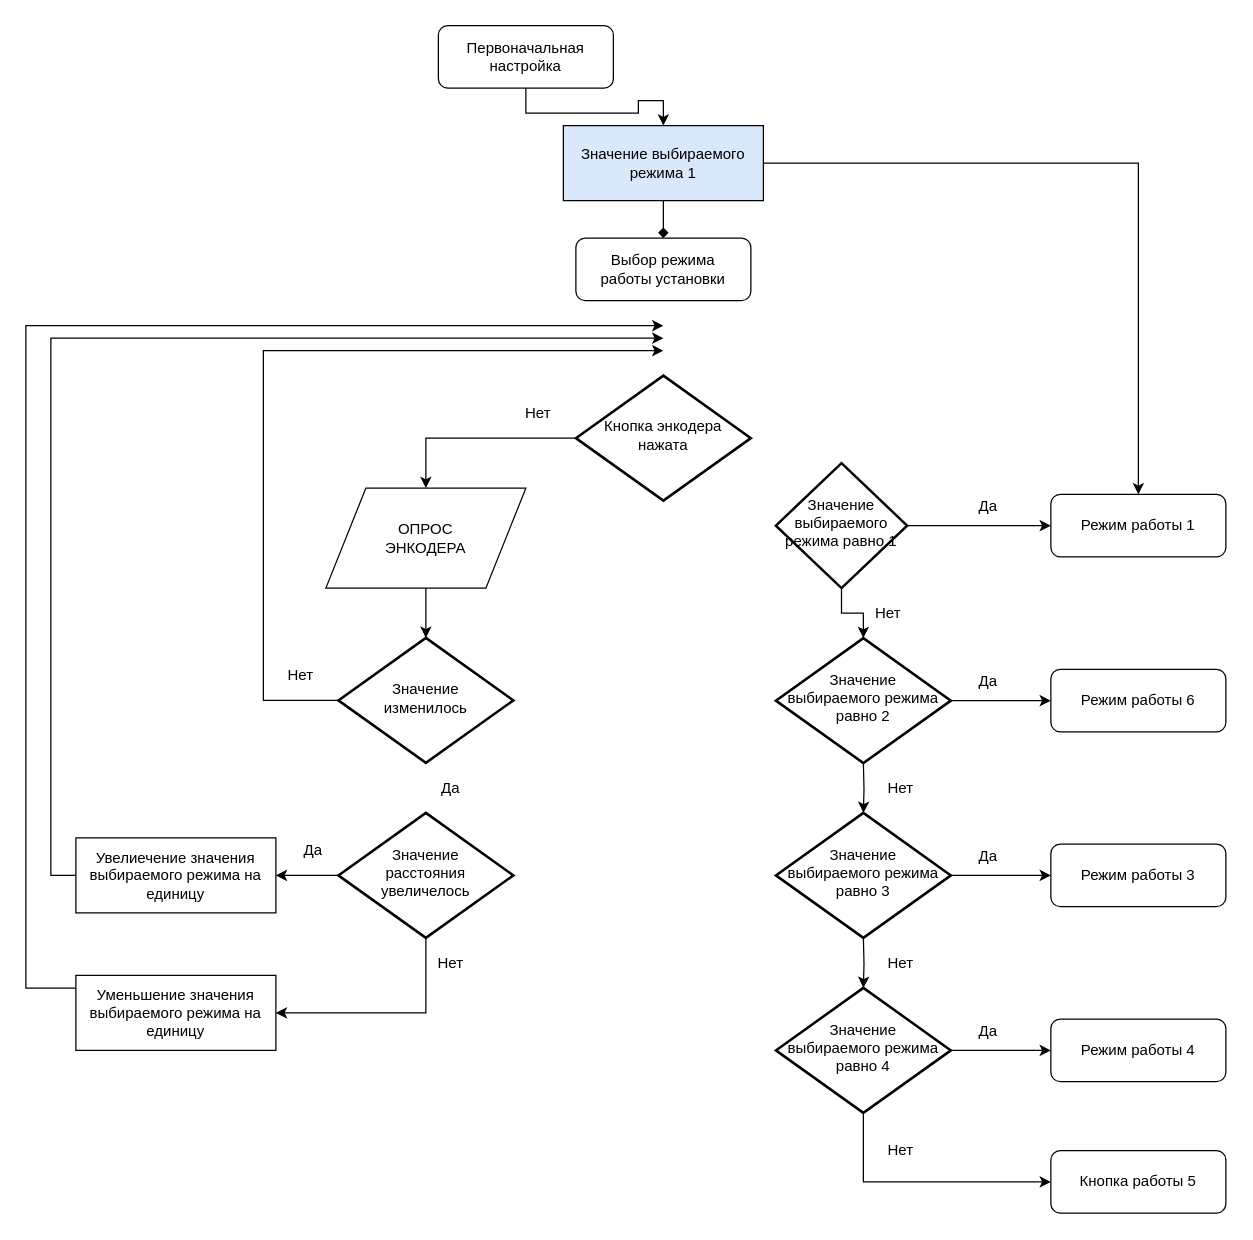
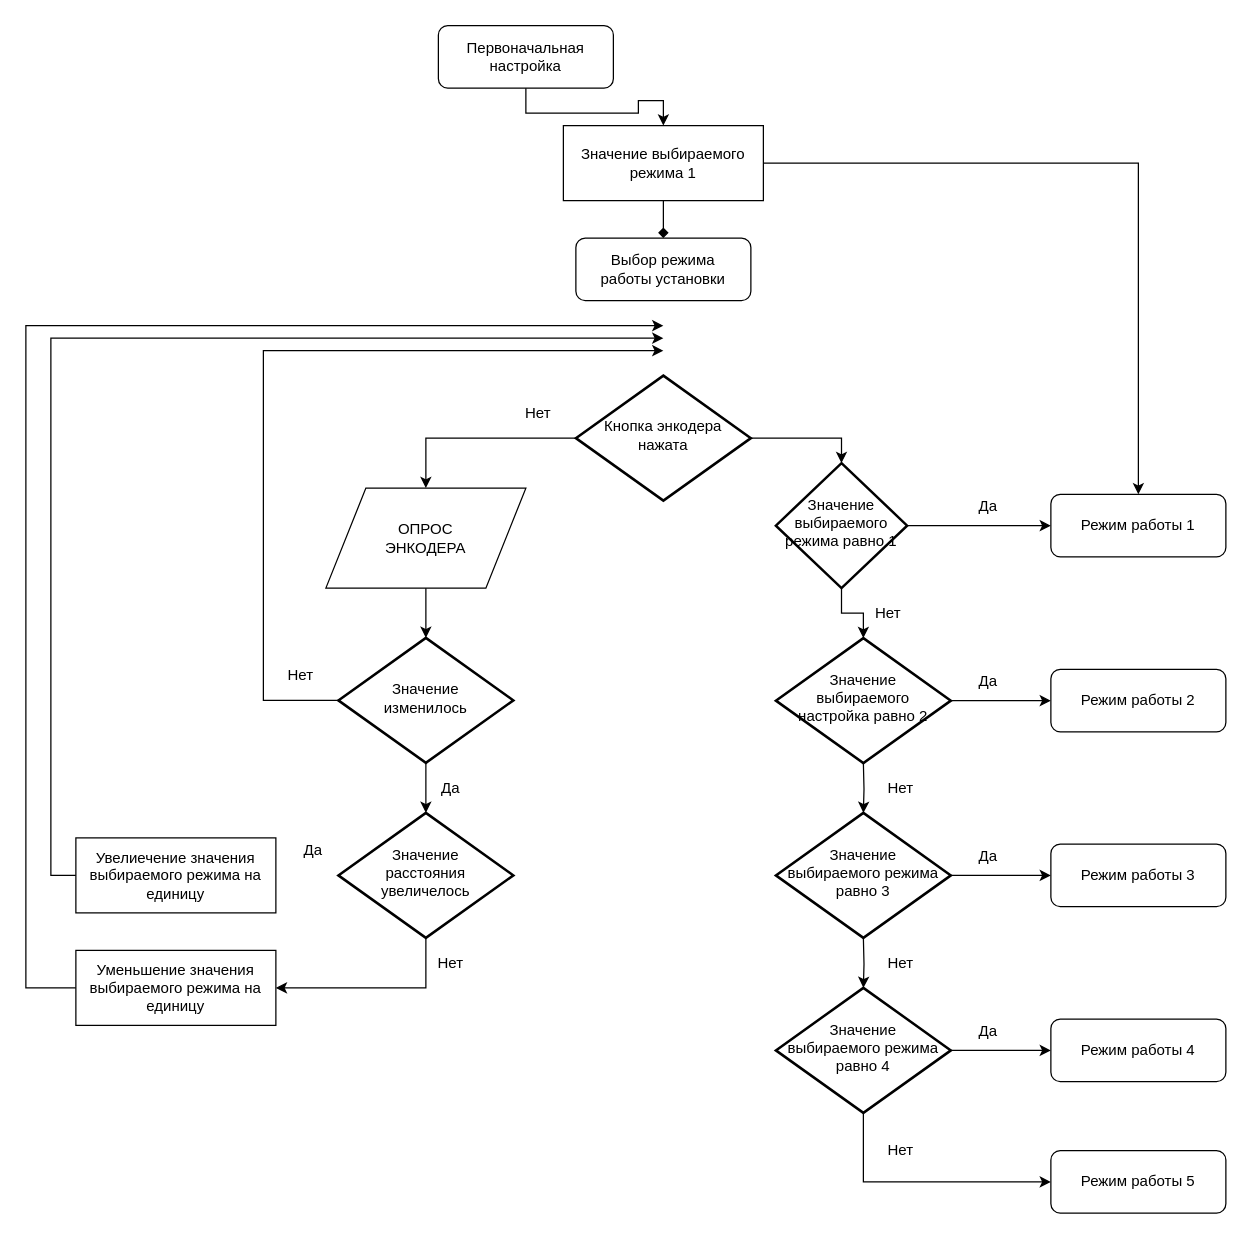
(663, 163) -> (663, 163)
none -> (804, 438)
(863, 698) -> (863, 698)
(1138, 701) -> (1138, 701)
none -> (426, 784)
(311, 875) -> none
(176, 1013) -> (176, 988)
(1138, 1182) -> (1138, 1182)
